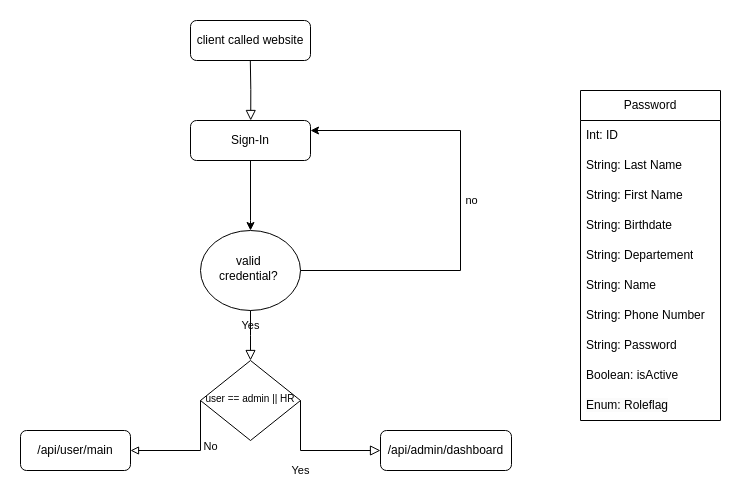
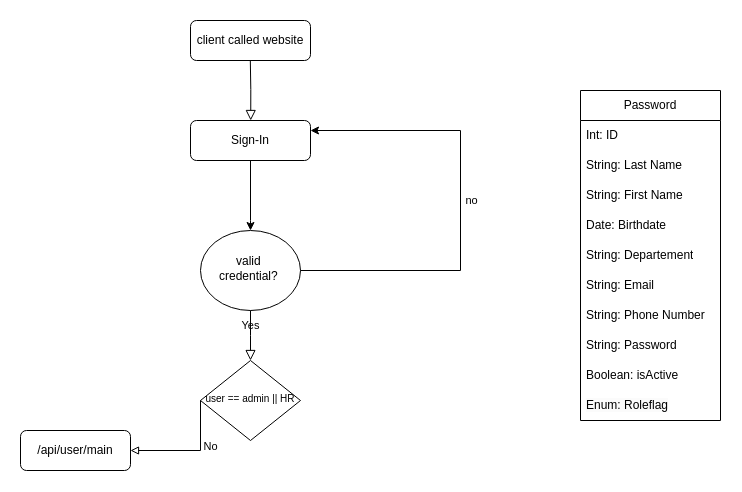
(637, 226) -> (632, 226)
(622, 286) -> (622, 286)
(310, 451) -> none
(446, 451) -> none
